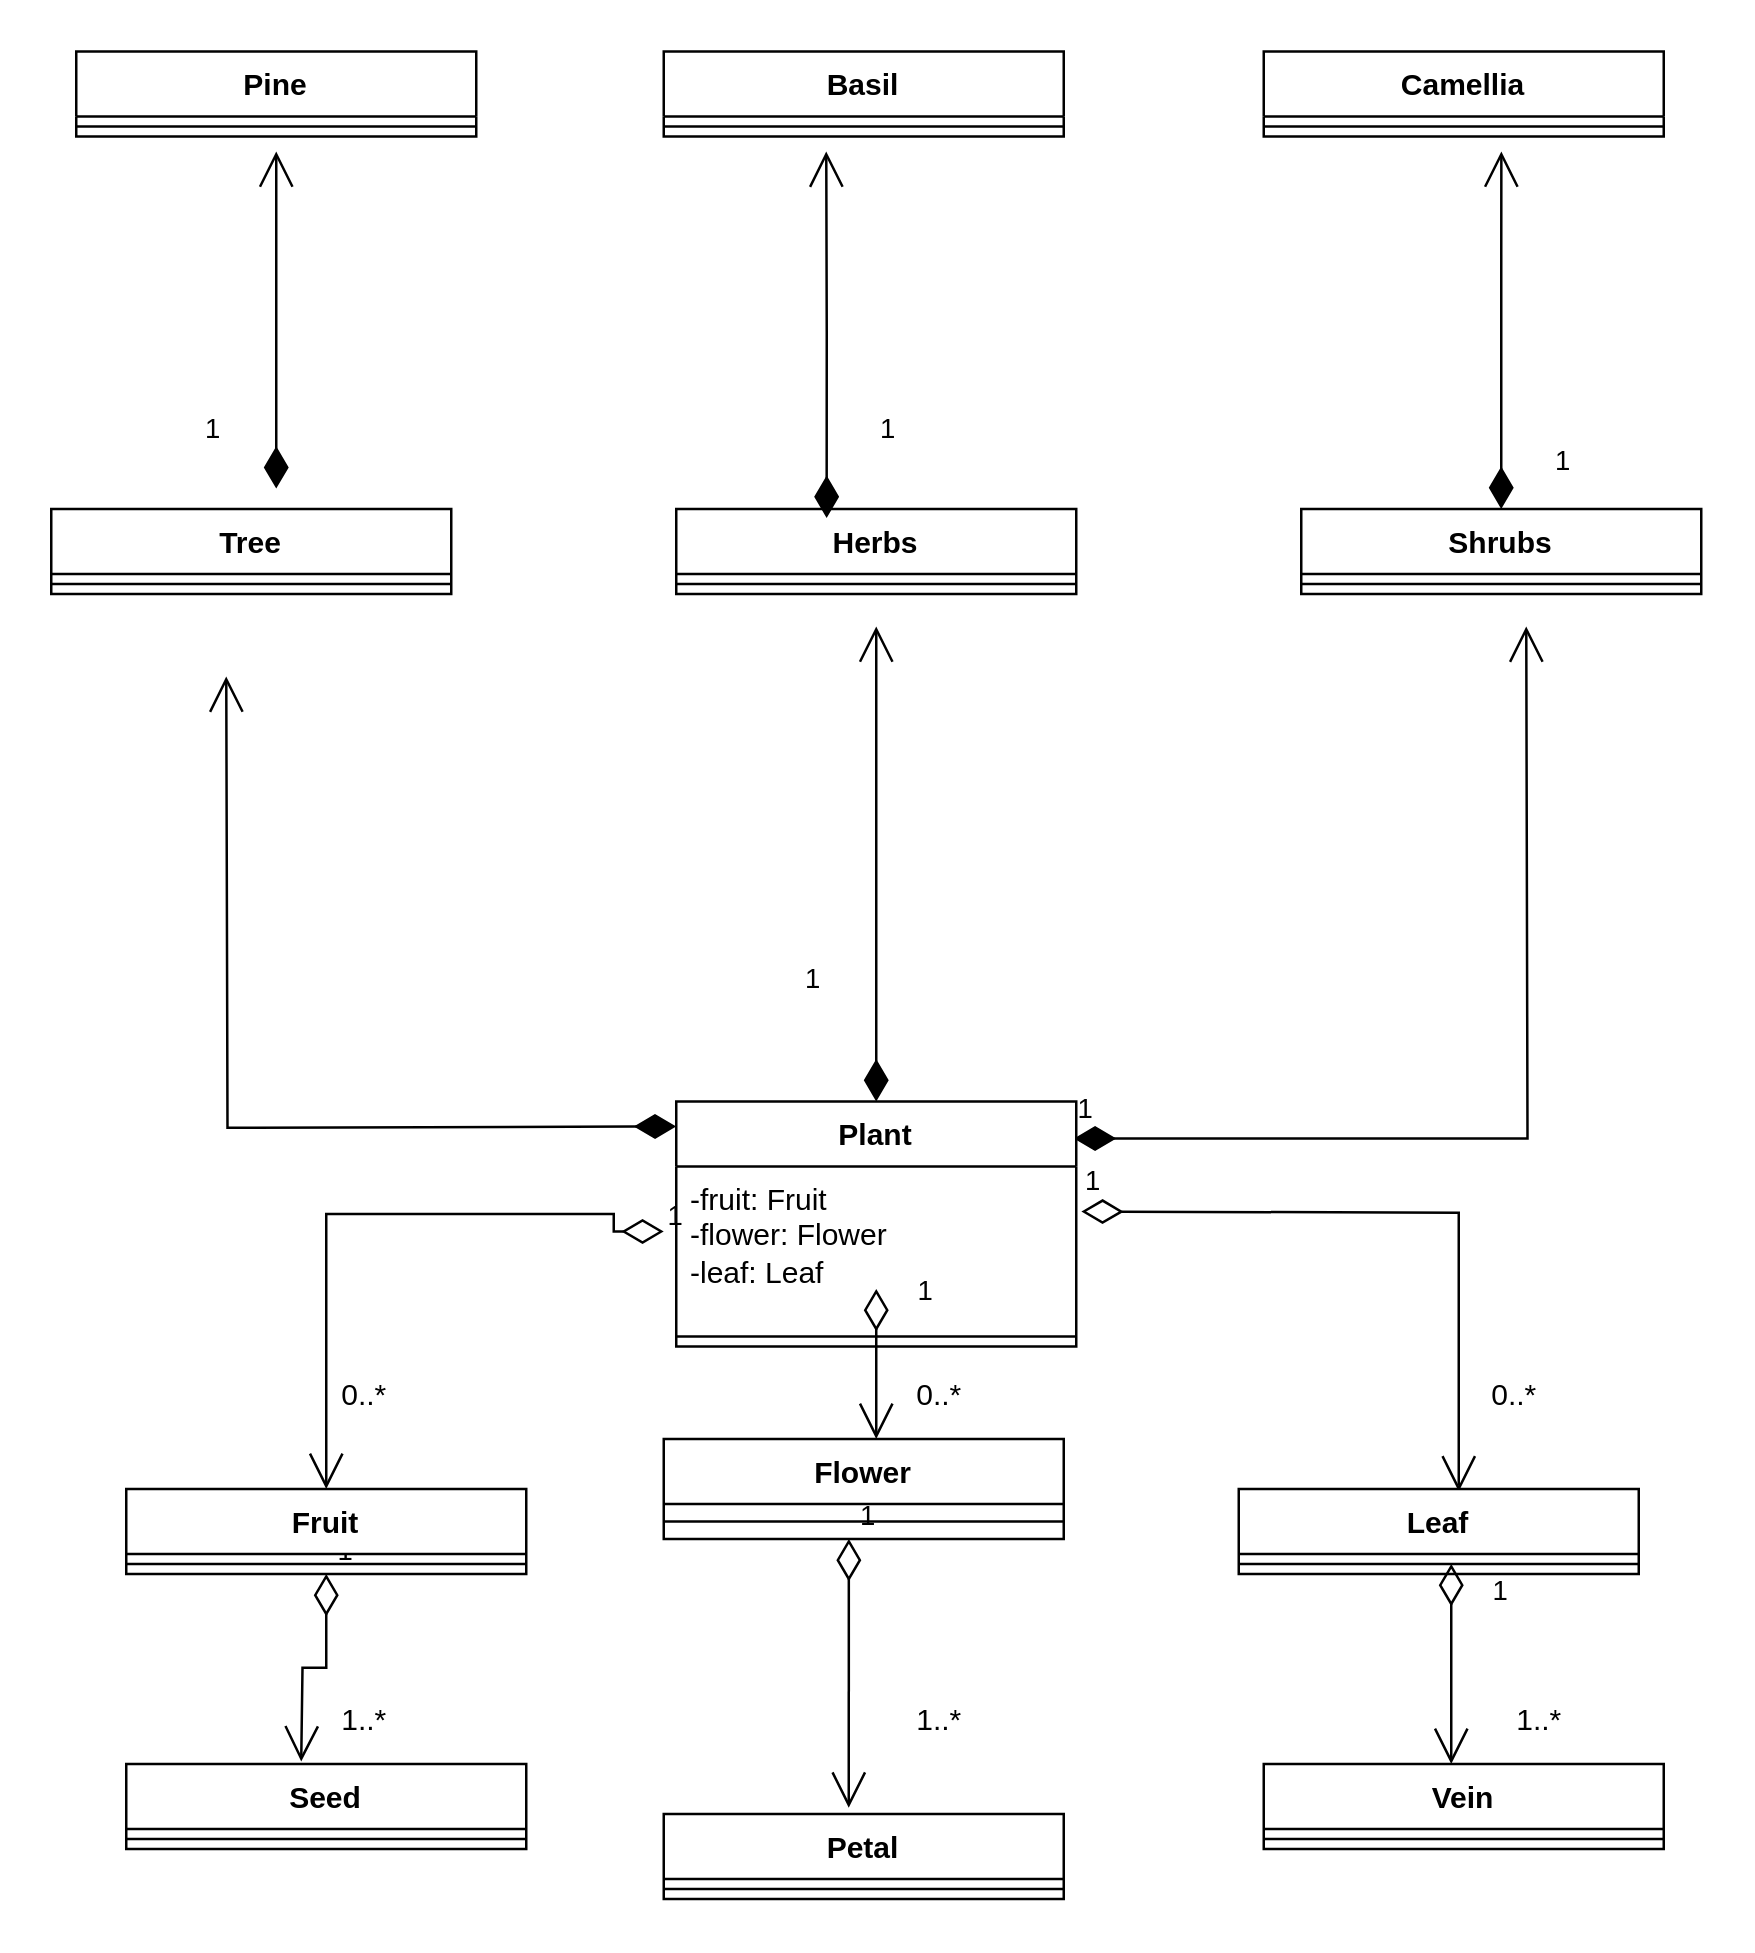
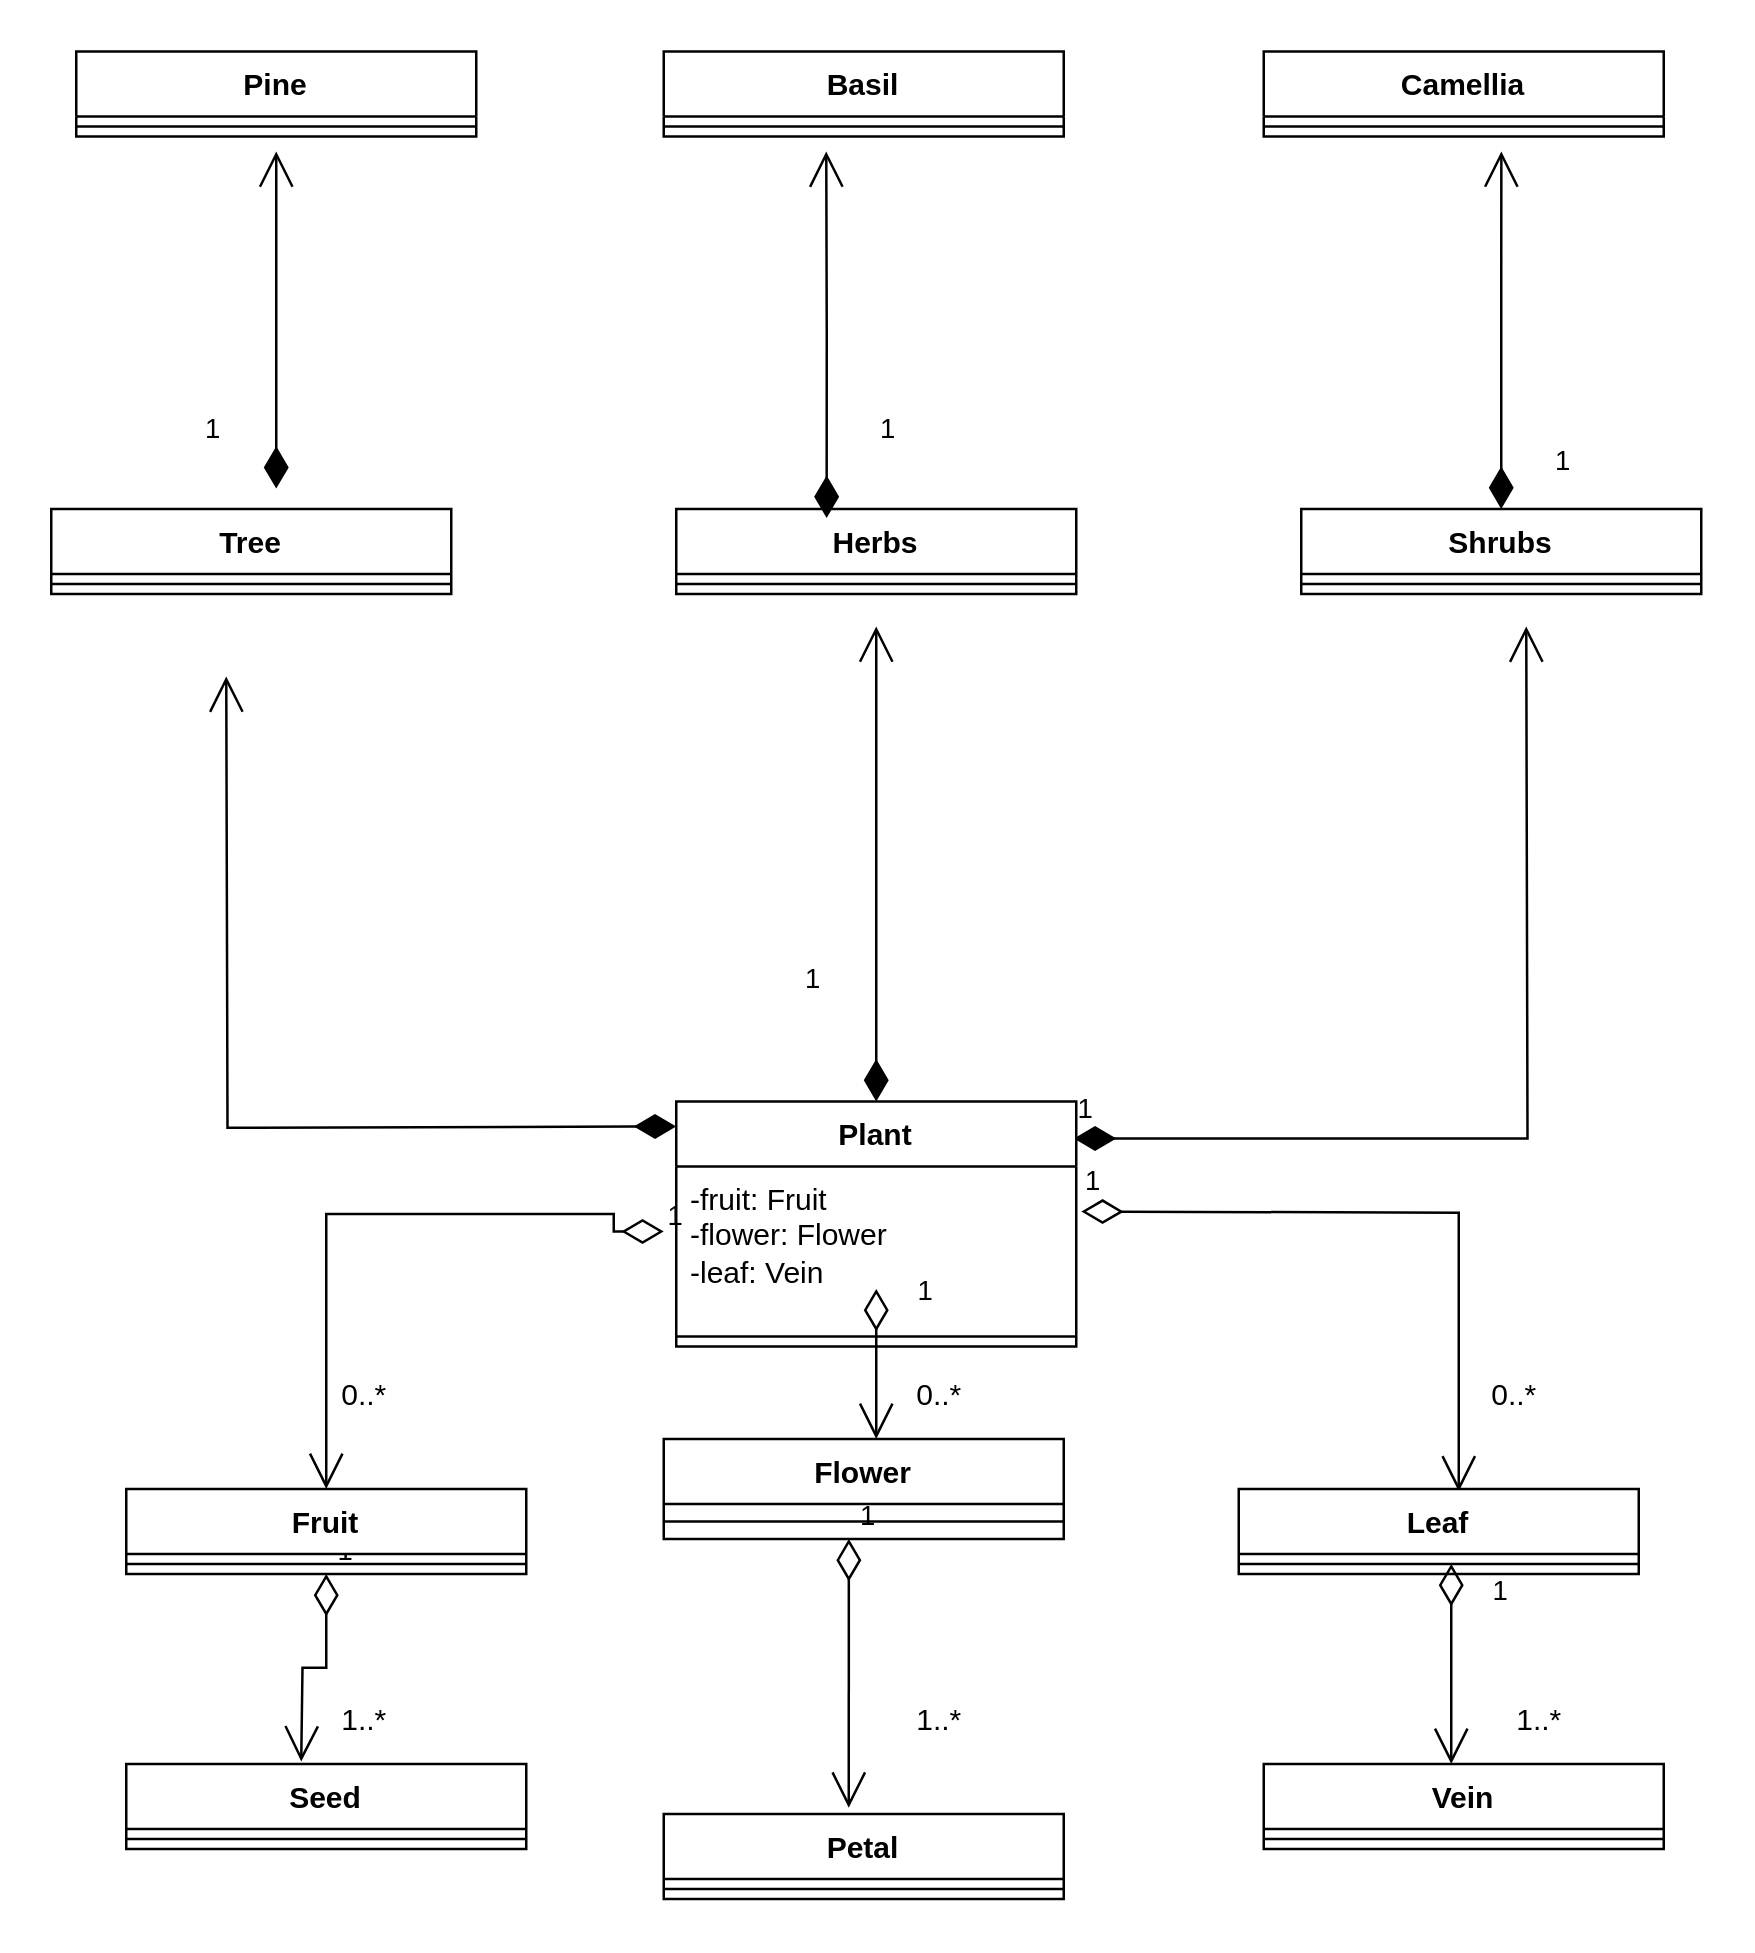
(802, 1238) -> (802, 1238)
